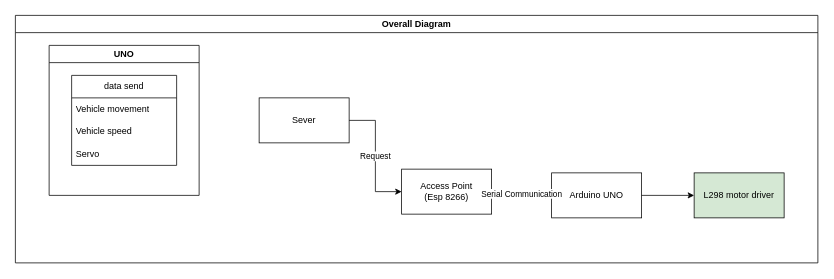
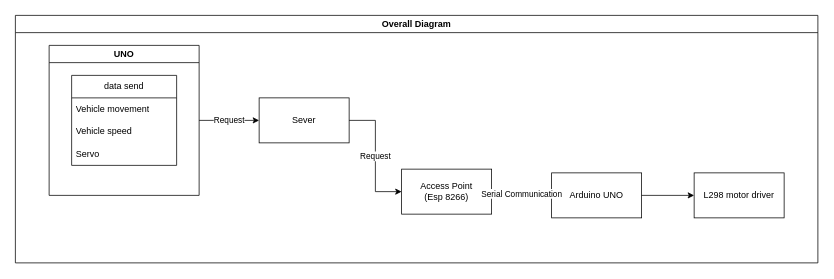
none -> (227, 120)
(739, 195) -> (739, 195)
